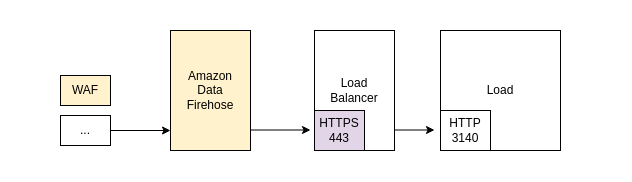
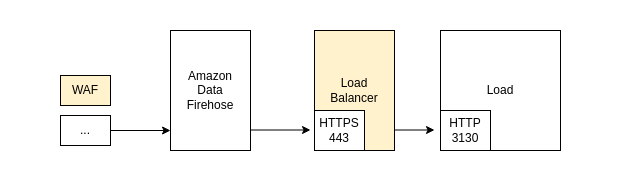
(211, 91) -> (211, 91)
(355, 91) -> (355, 91)
(340, 131) -> (340, 131)
(466, 131) -> (466, 131)
